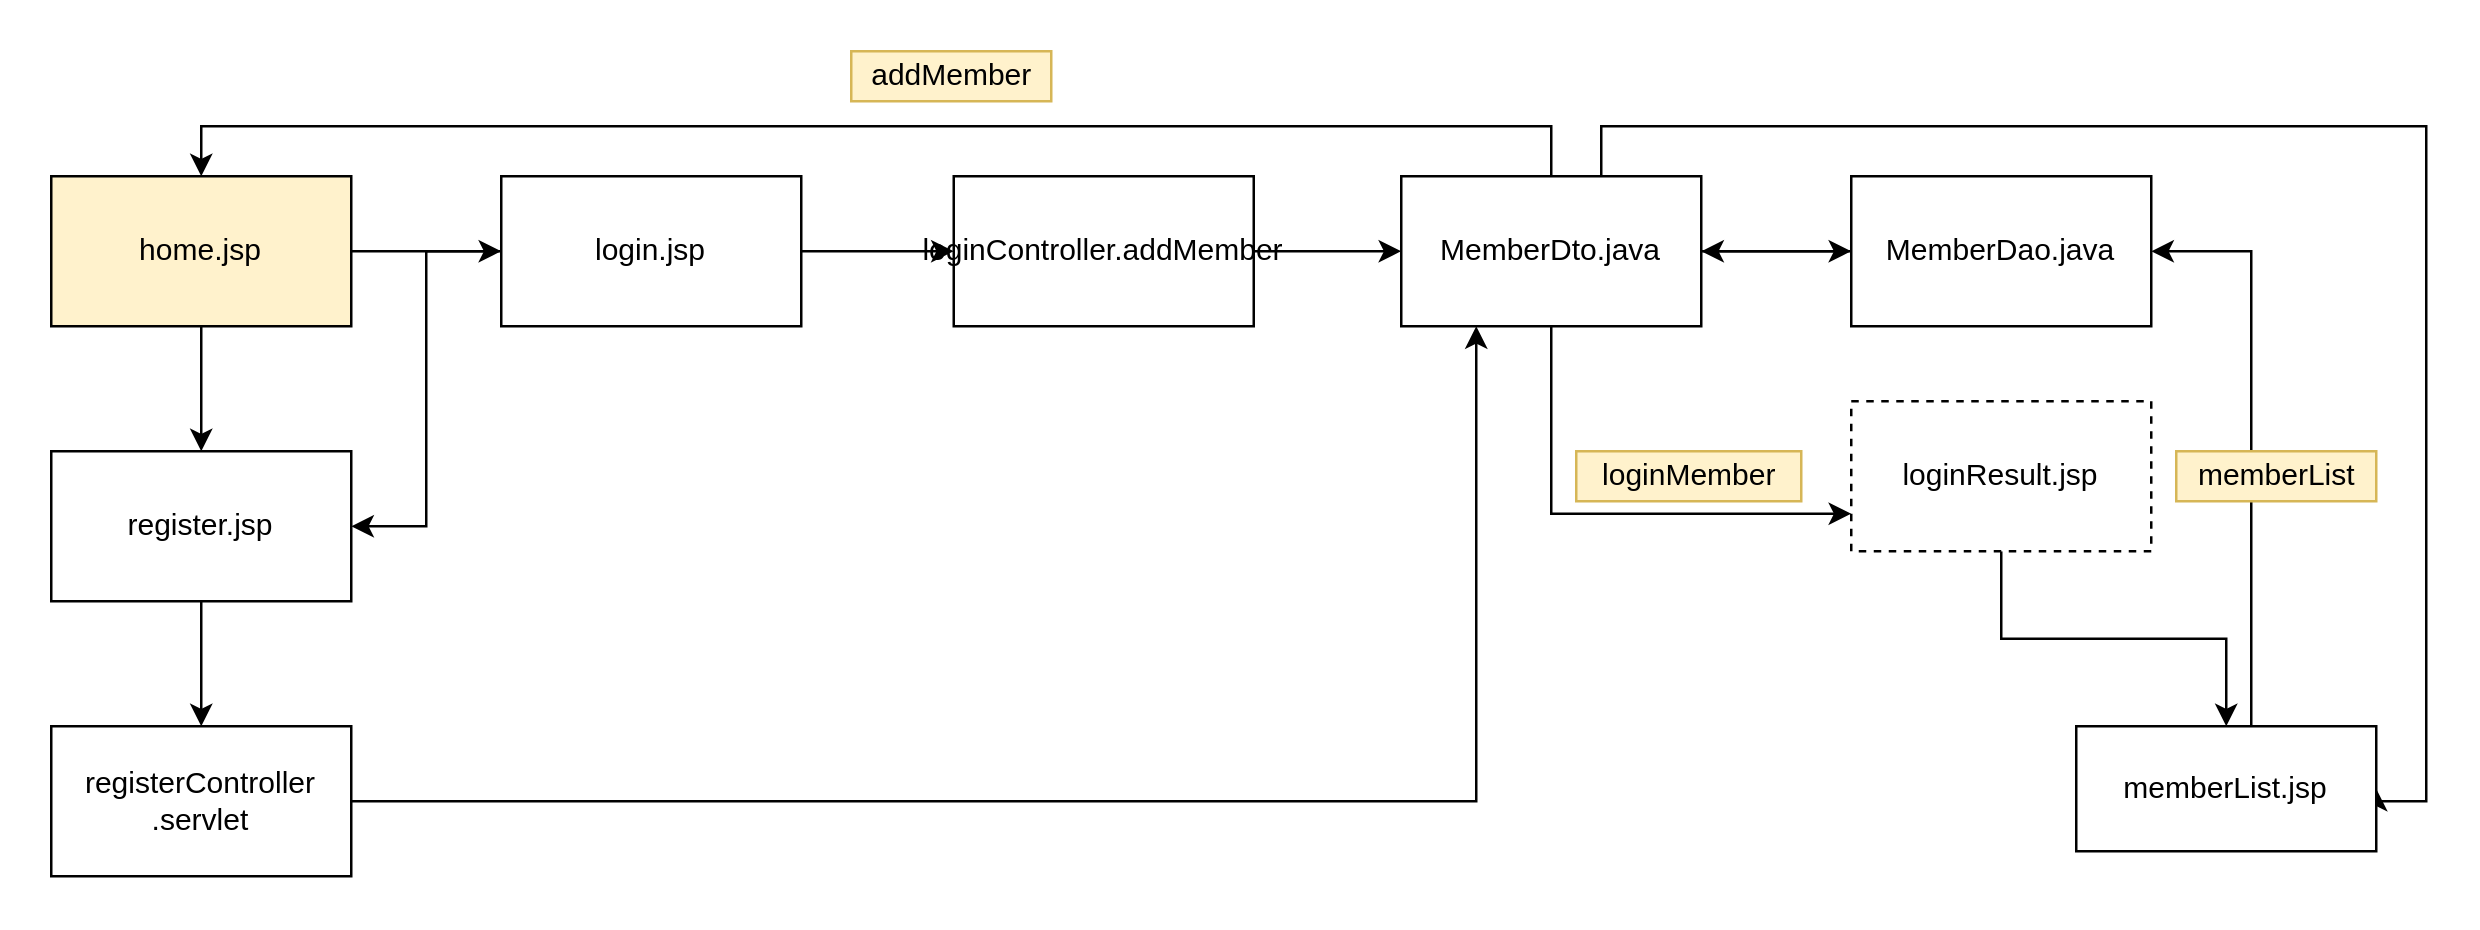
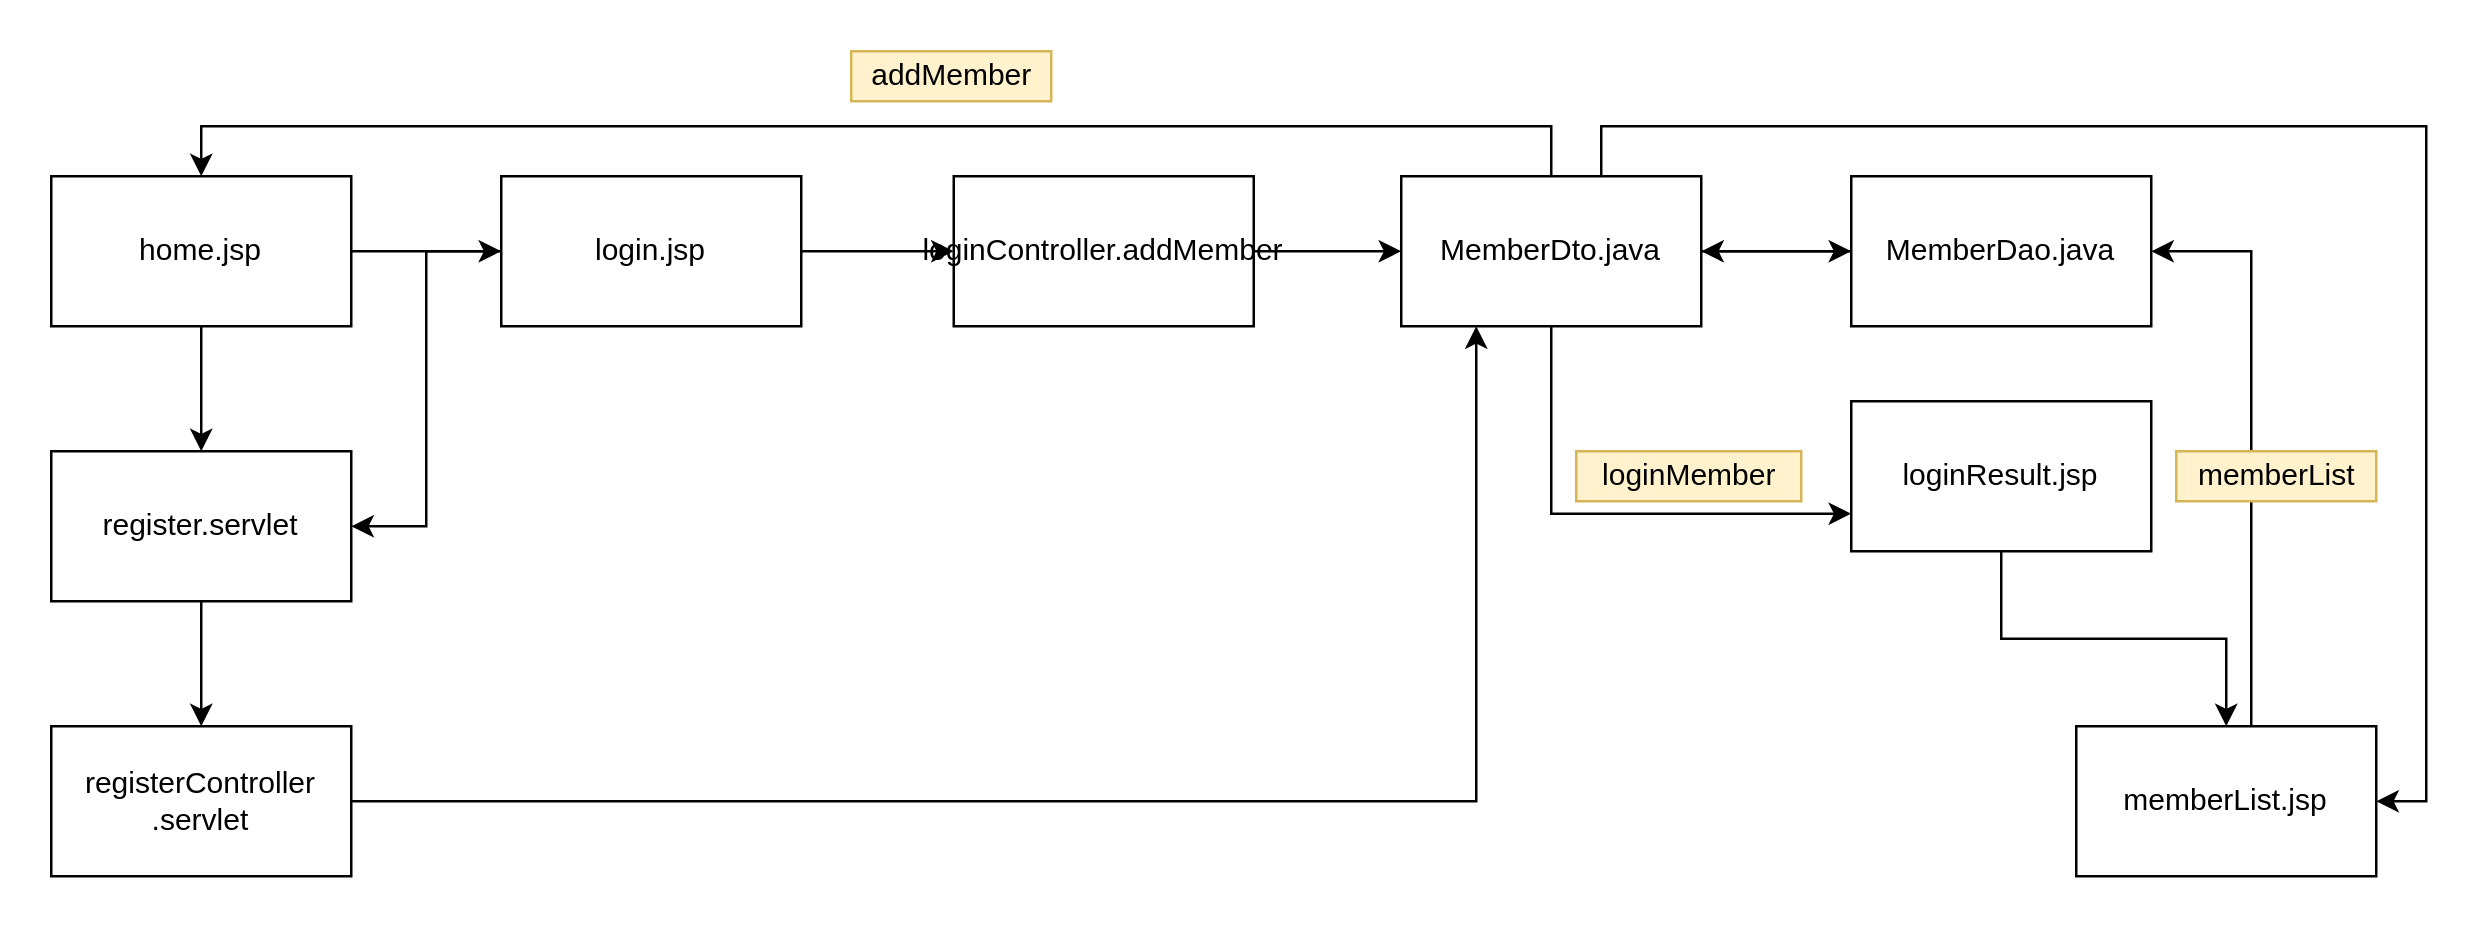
(201, 251) -> (201, 251)
(2001, 476) -> (2001, 476)
(201, 526) -> (201, 526)
(2226, 789) -> (2226, 801)
